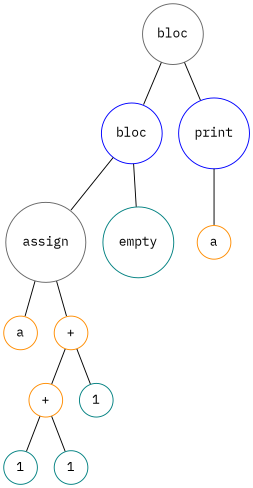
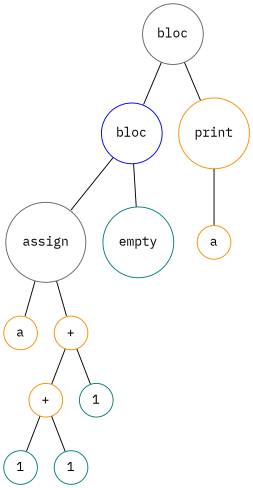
(214, 133) -> (214, 133)
